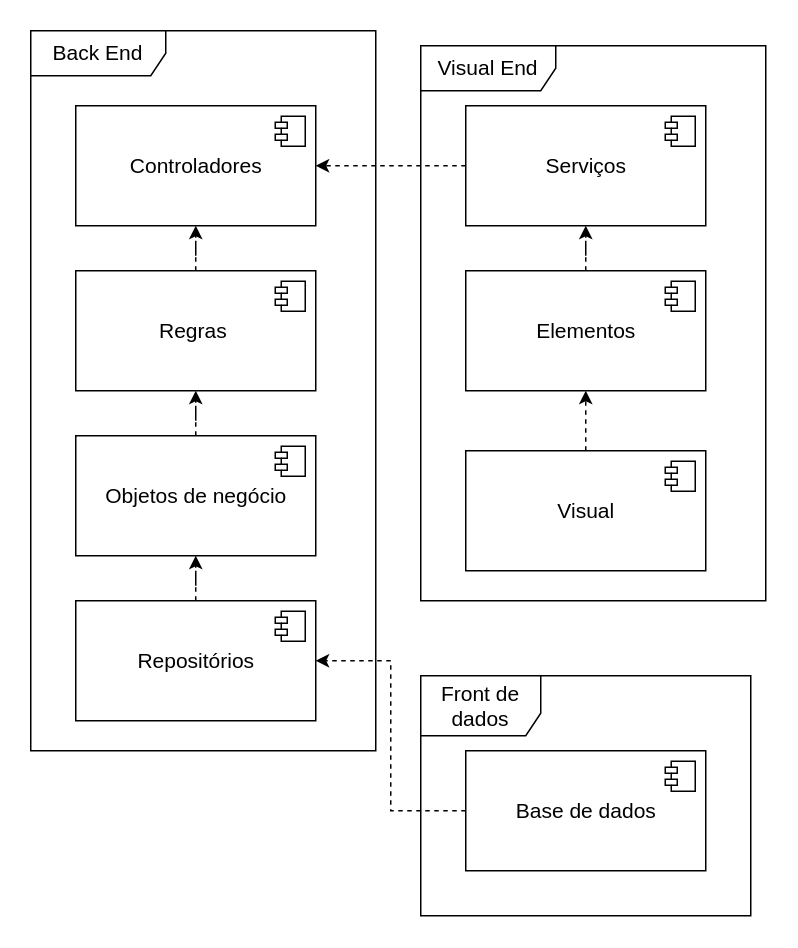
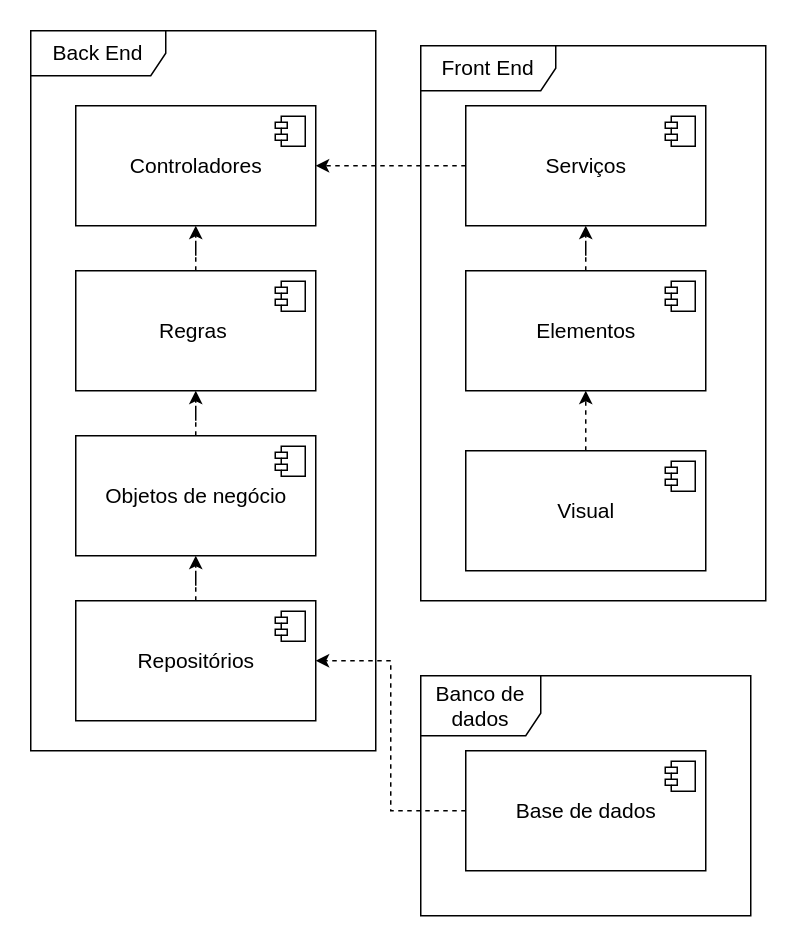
(488, 68) -> (488, 68)
(481, 706) -> (481, 706)
